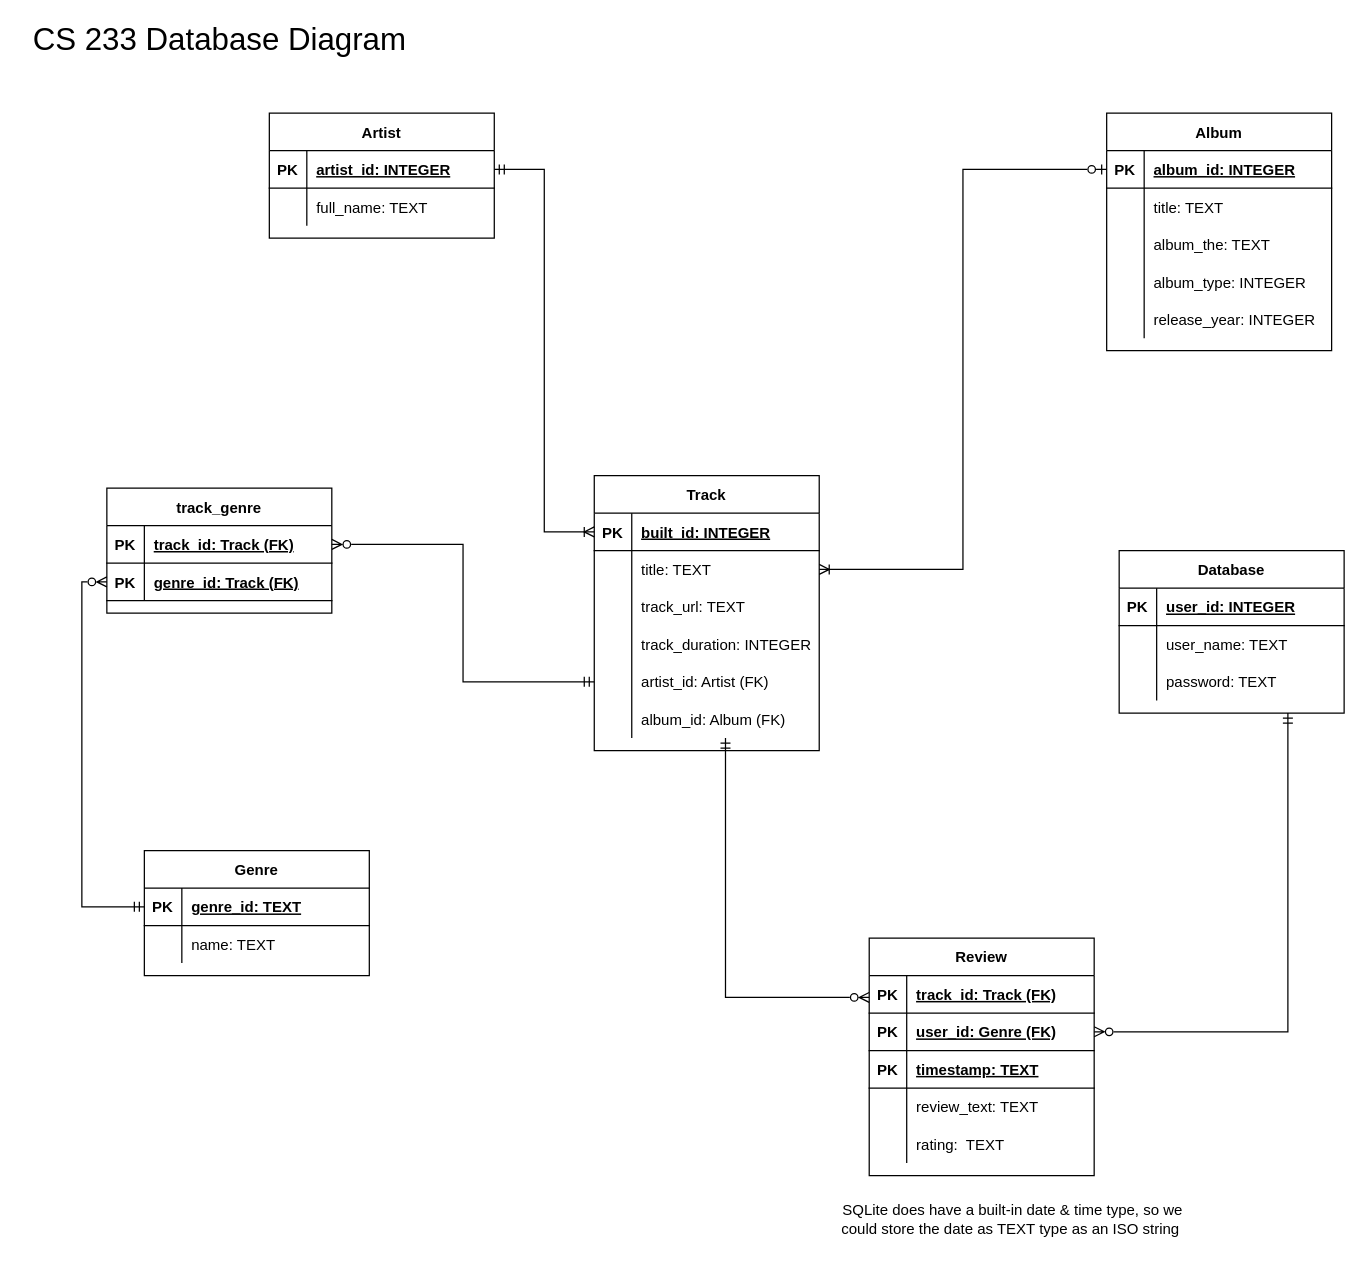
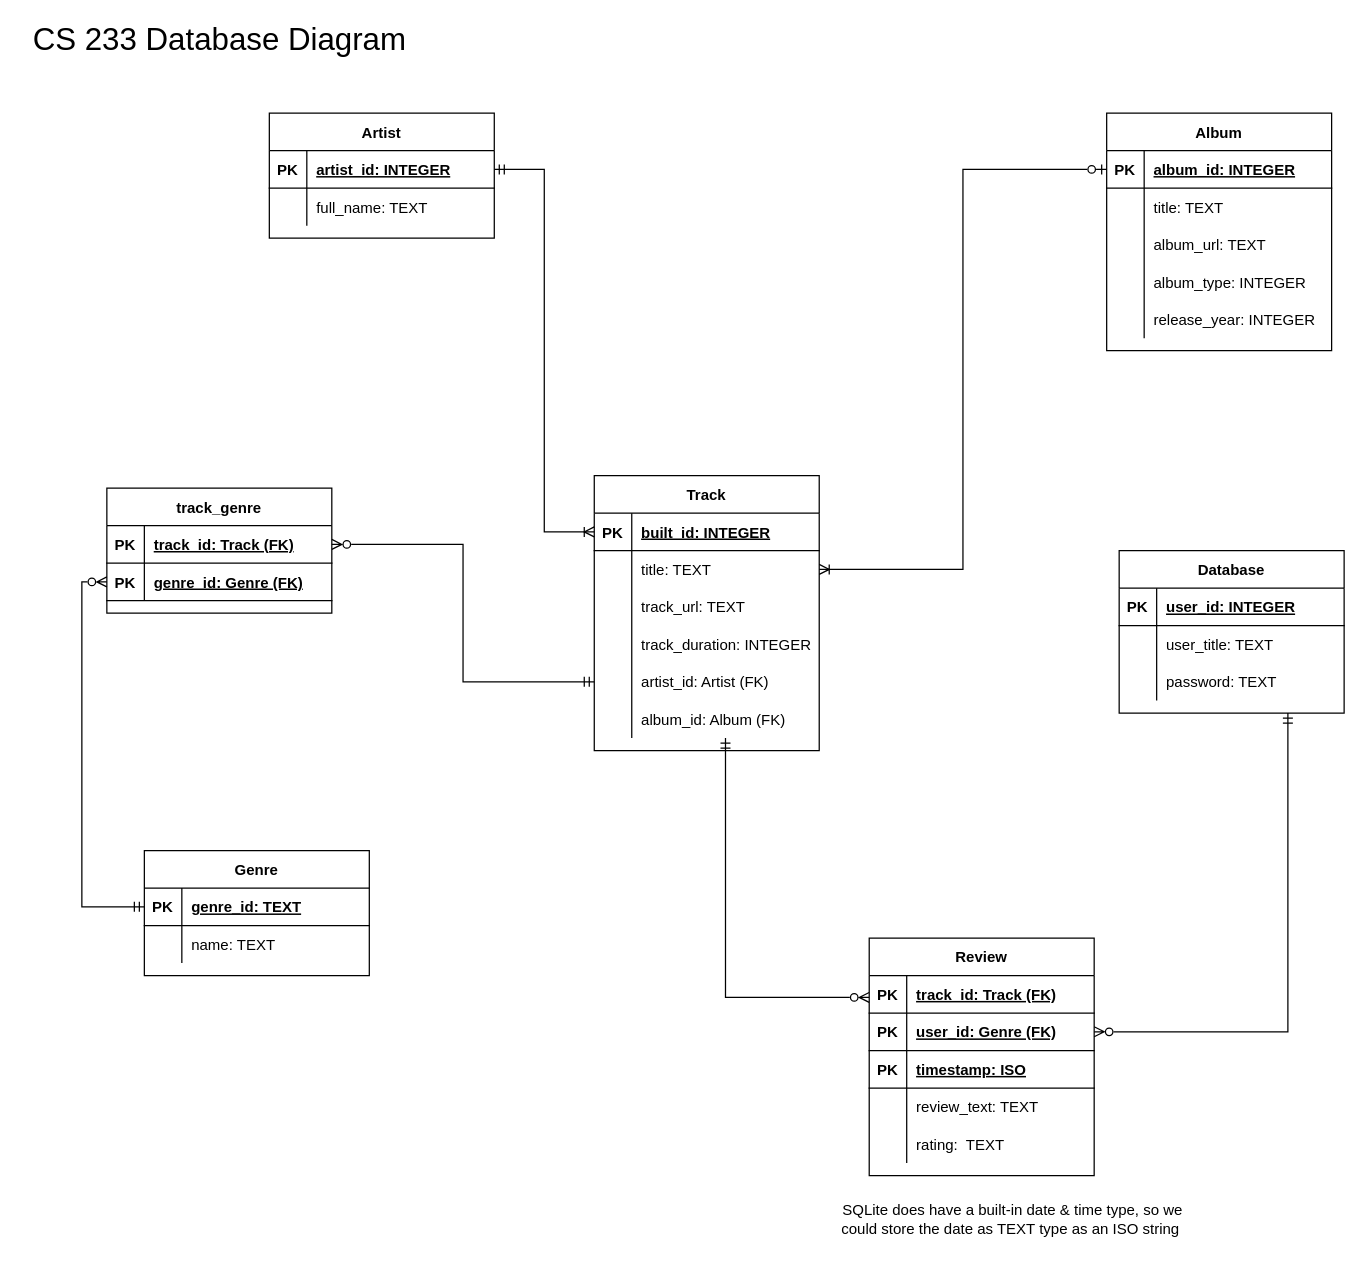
(1211, 245) -> (1209, 245)
(230, 583) -> (230, 583)
(1225, 645) -> (1226, 645)
(973, 1070) -> (969, 1070)
